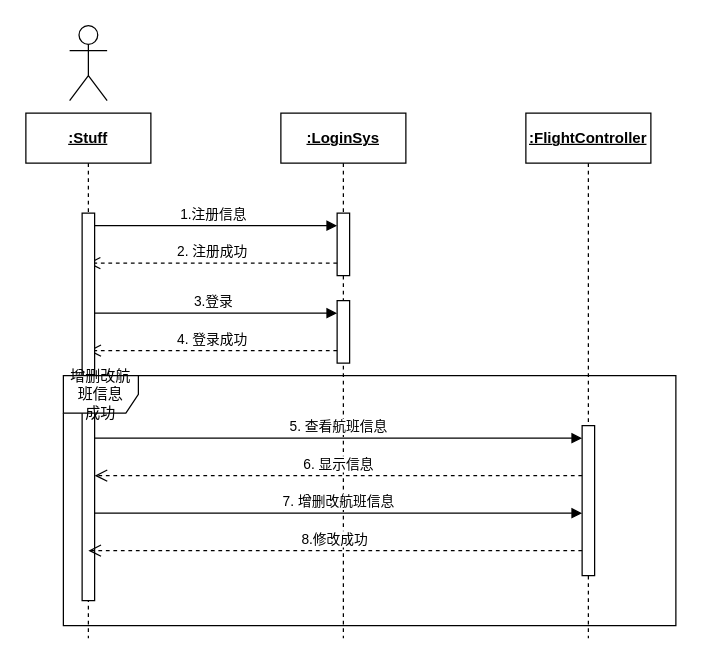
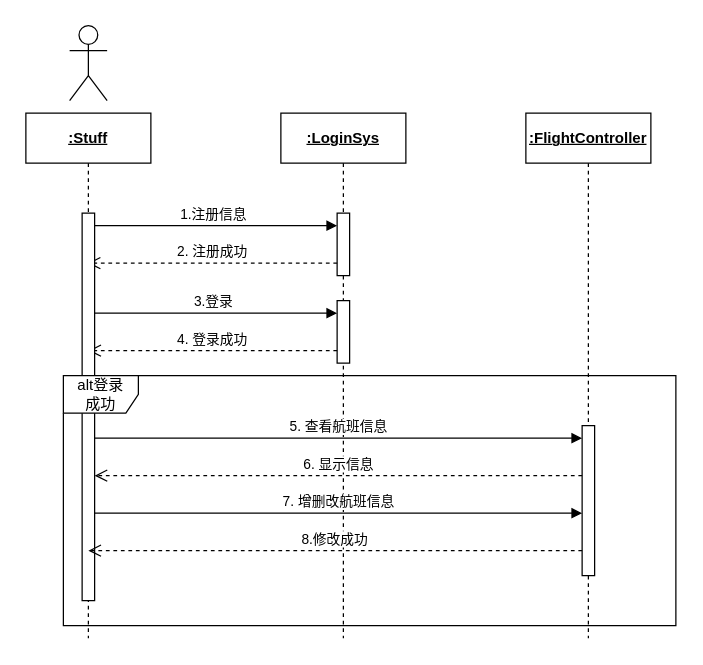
(101, 394) -> (101, 394)
